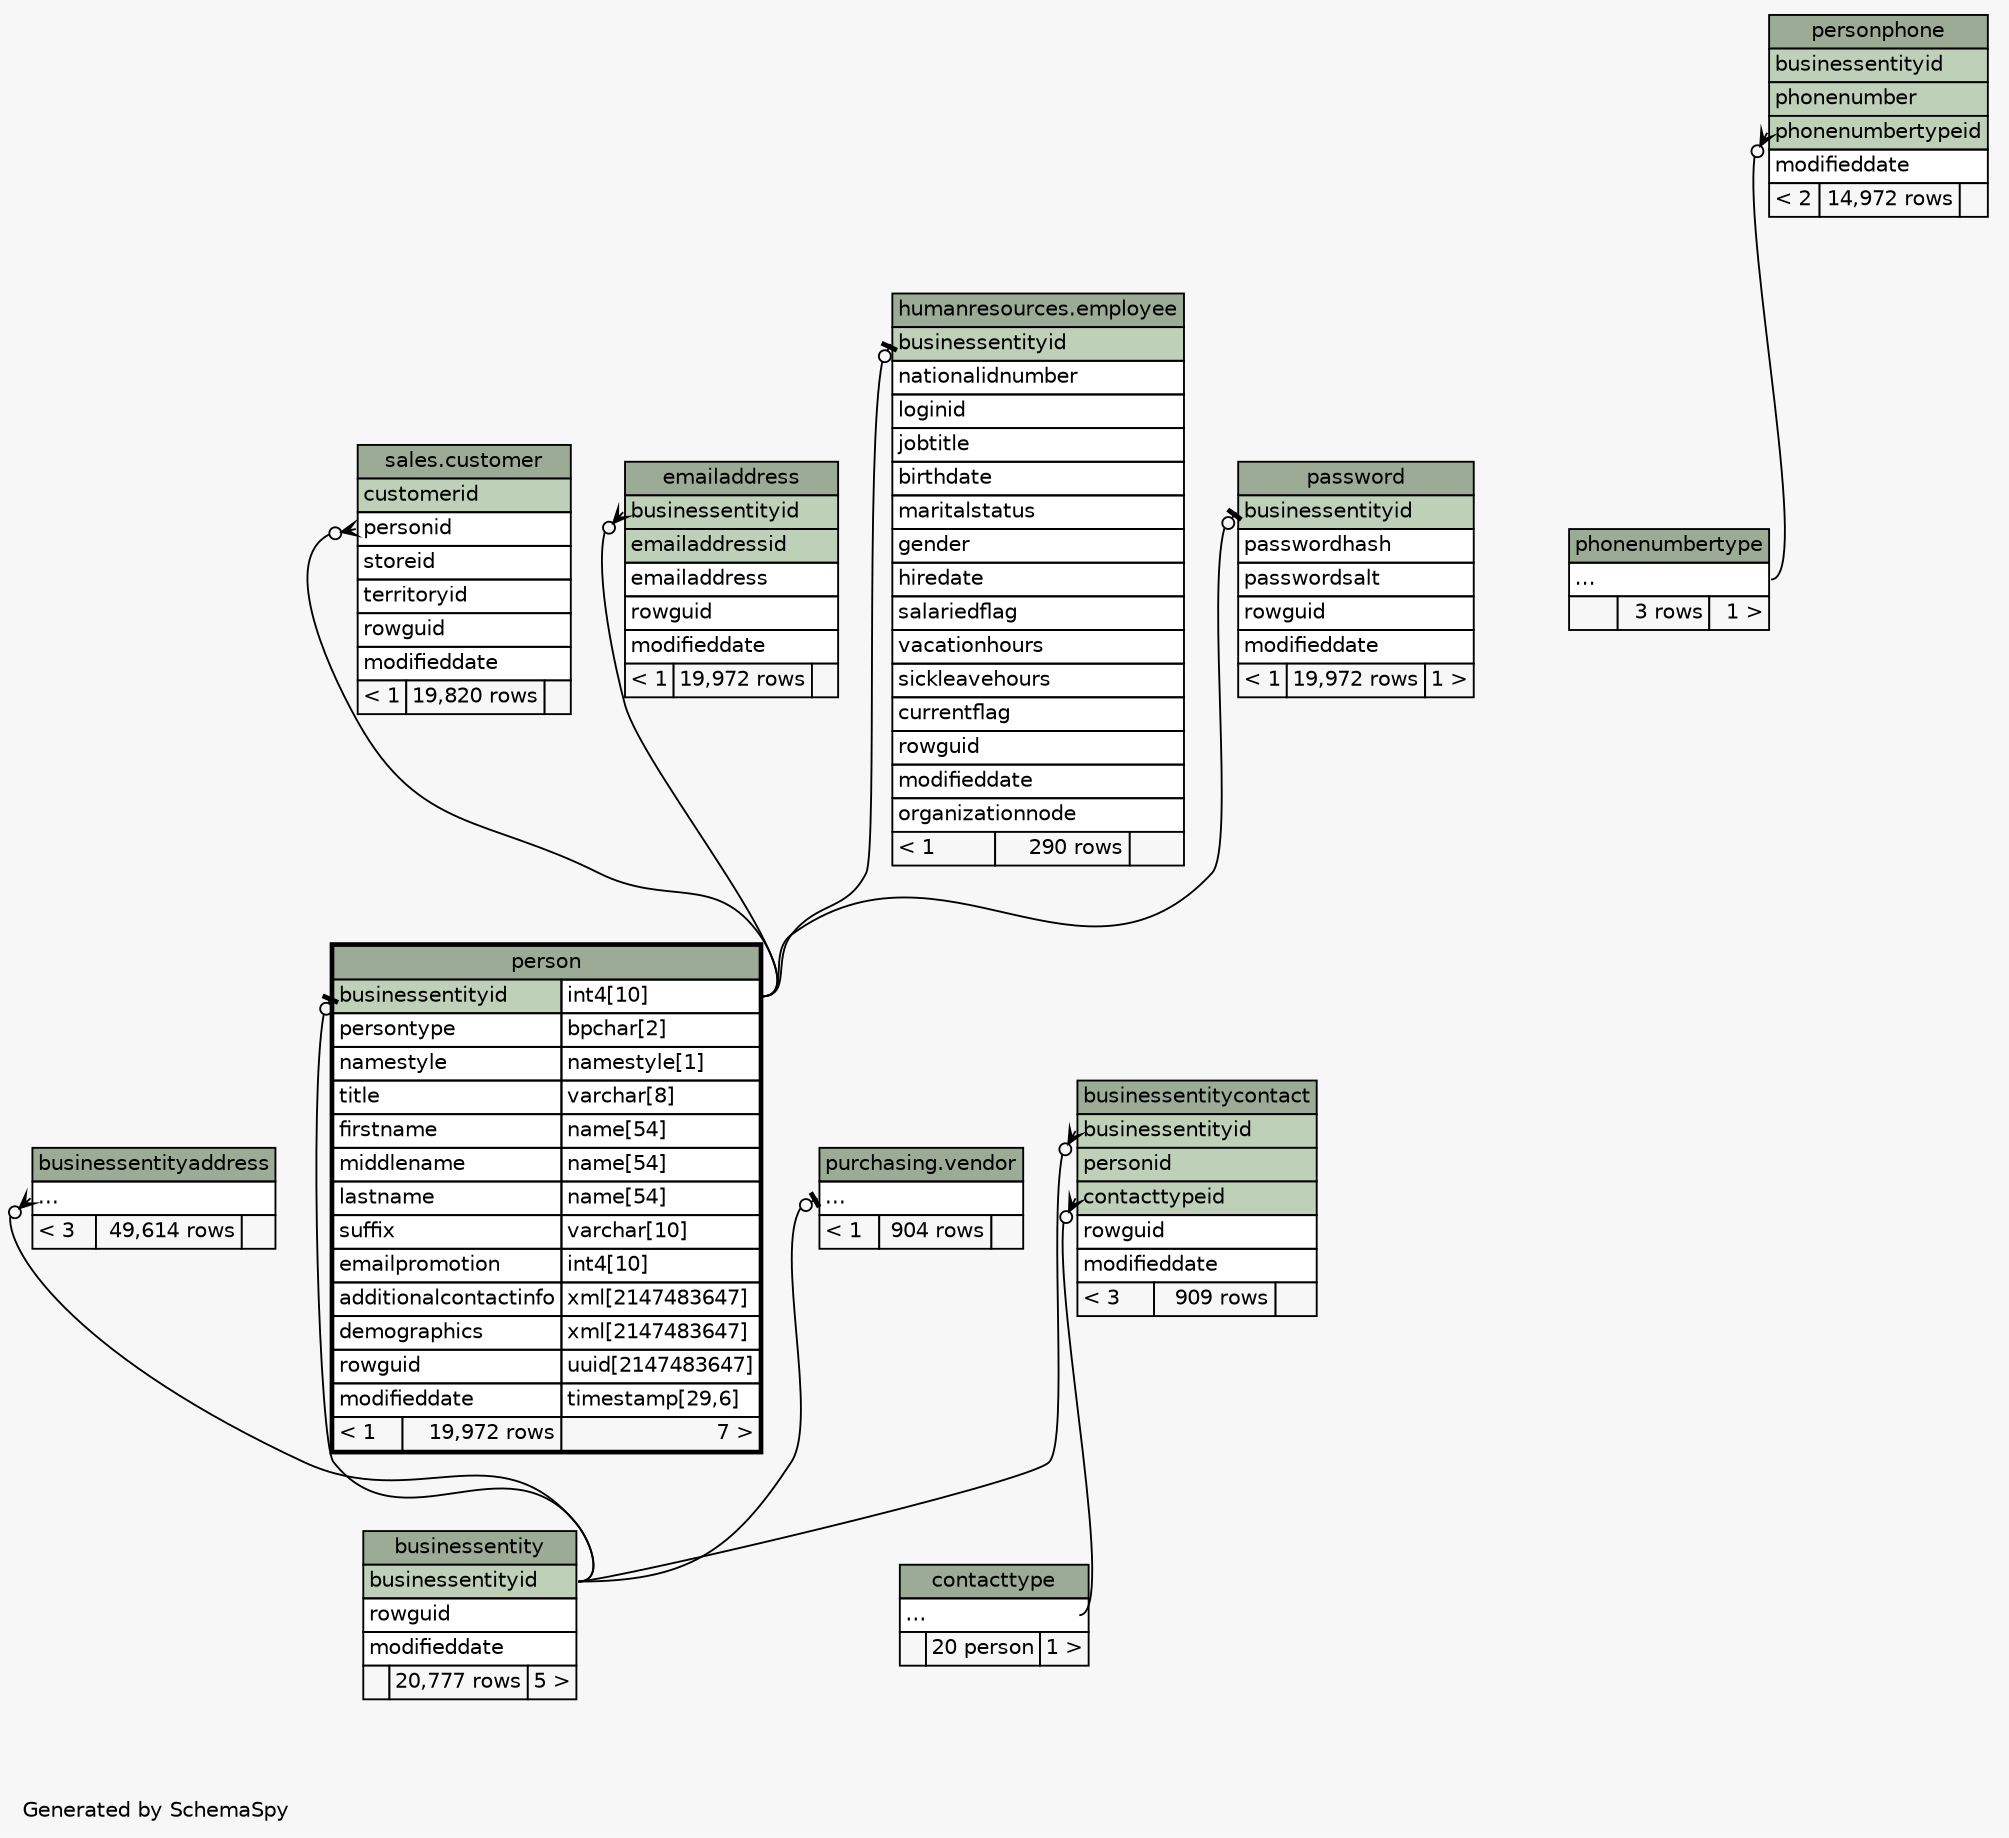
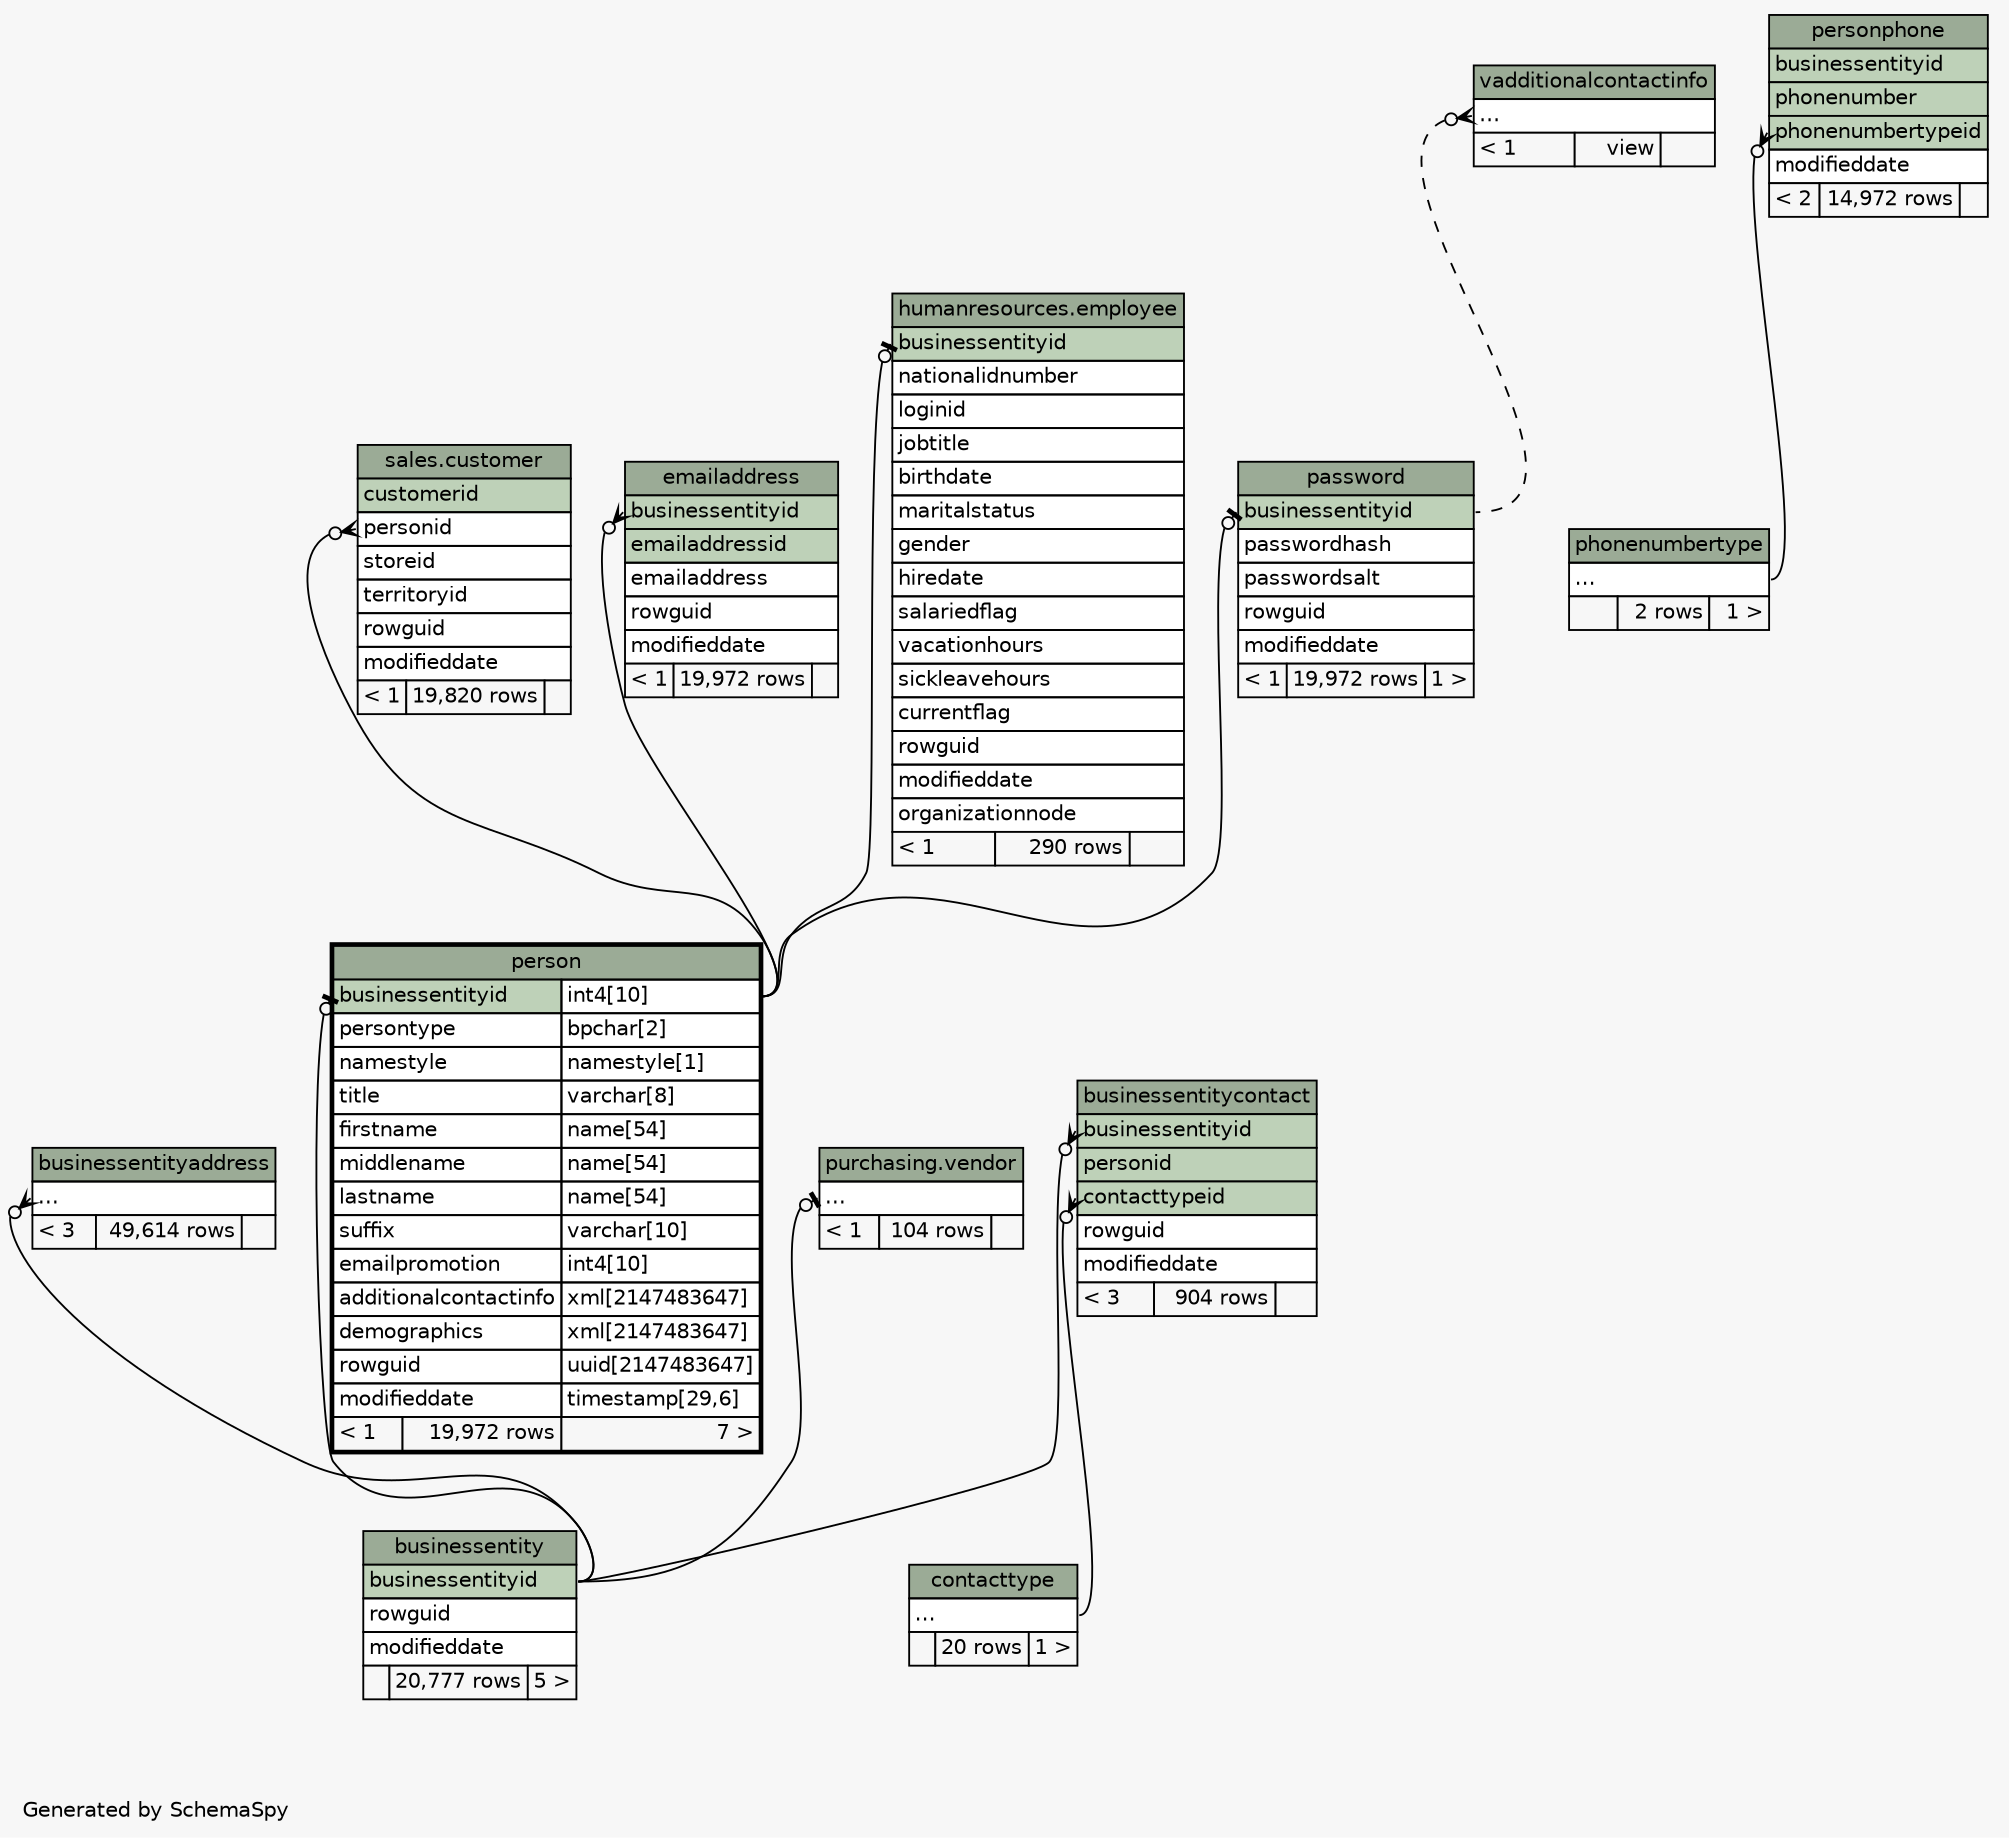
none -> (1593, 116)
(1669, 612) -> (1669, 612)
(938, 1231) -> (938, 1231)
(1222, 1298) -> (1222, 1298)
(983, 1648) -> (982, 1648)
